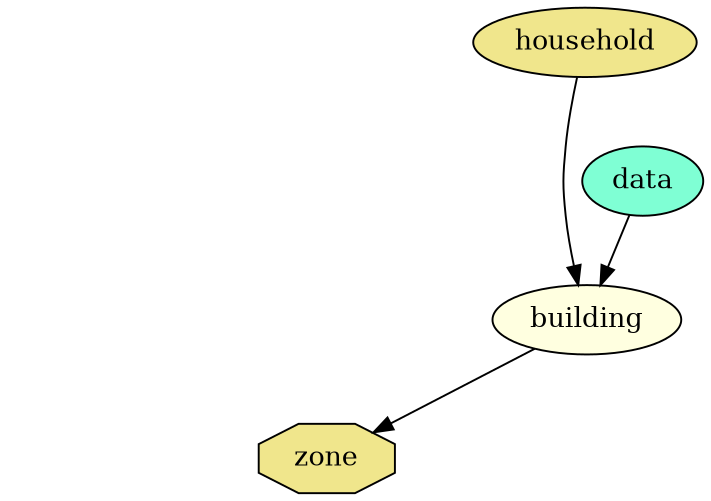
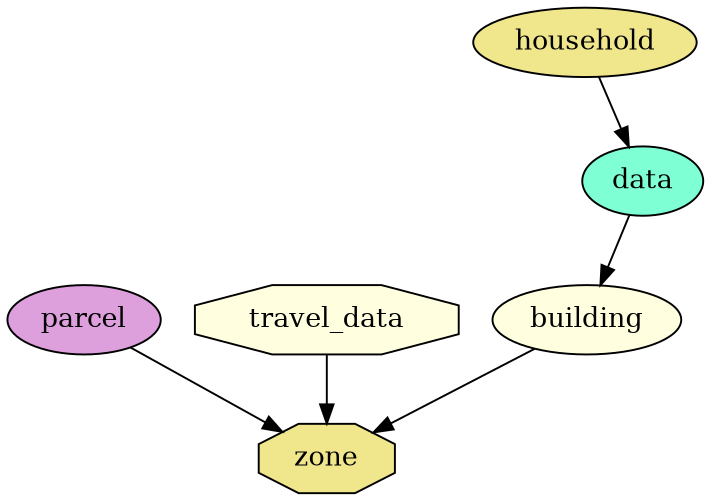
(564, 171) -> (610, 103)
none -> (84, 320)
none -> (327, 320)
